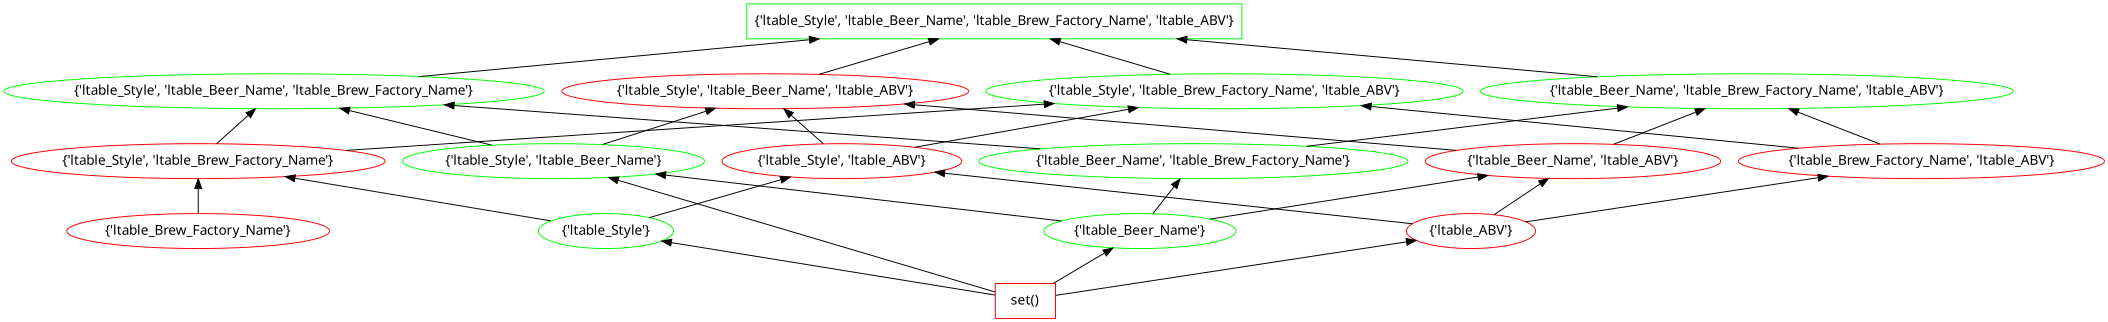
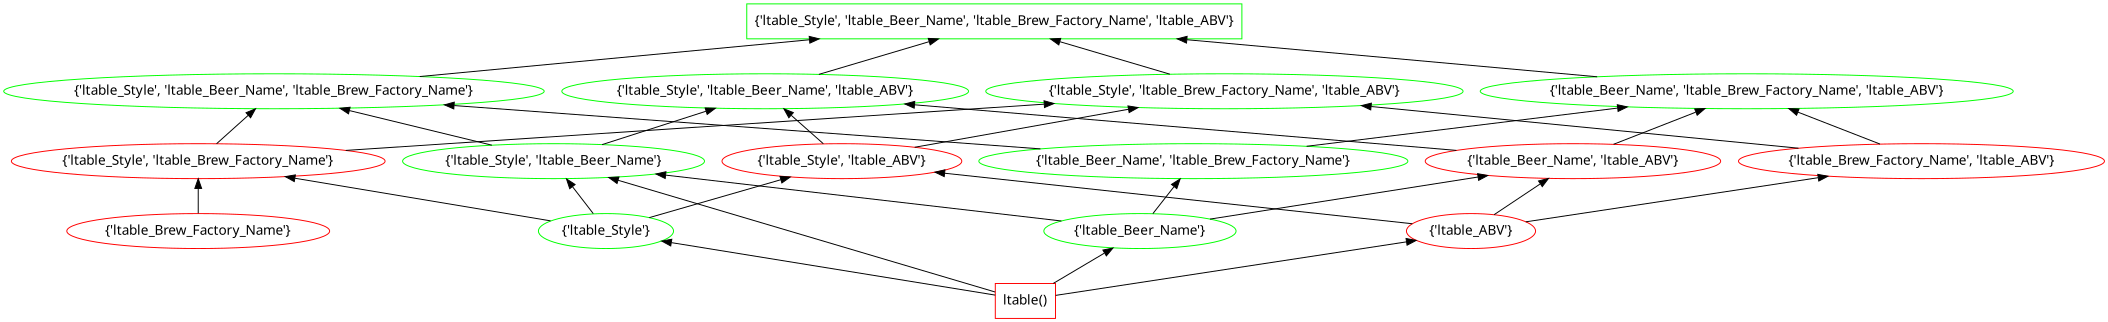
(765, 91) -> (765, 91)
none -> (583, 200)
(1025, 301) -> (1025, 301)
